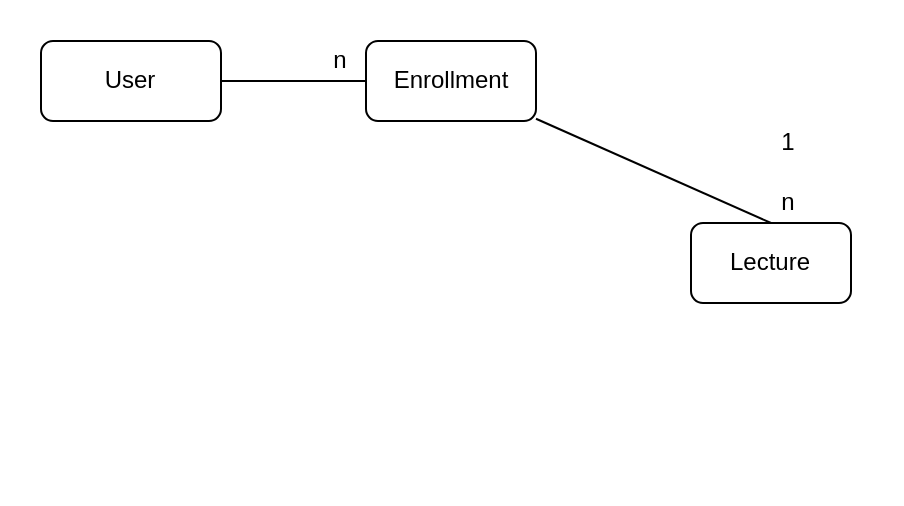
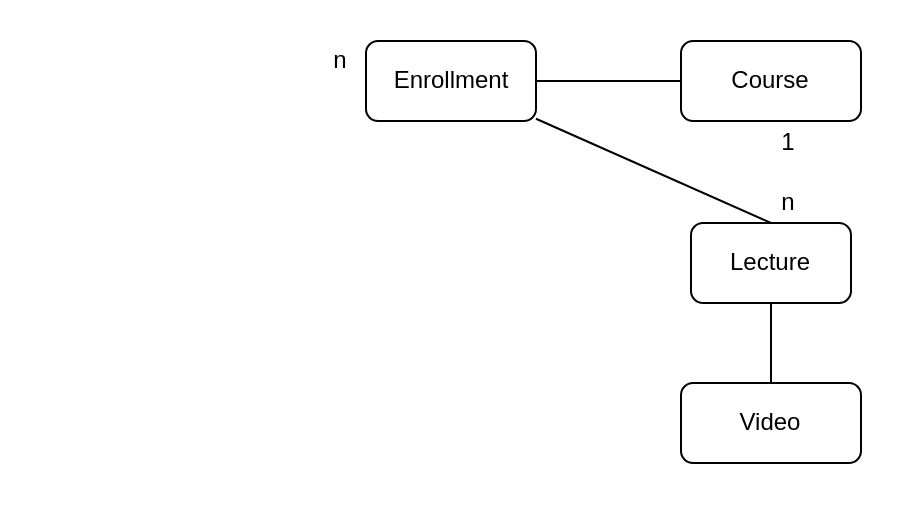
(131, 81) -> none
(293, 81) -> none
none -> (608, 81)
none -> (771, 81)
none -> (771, 343)
none -> (771, 423)
